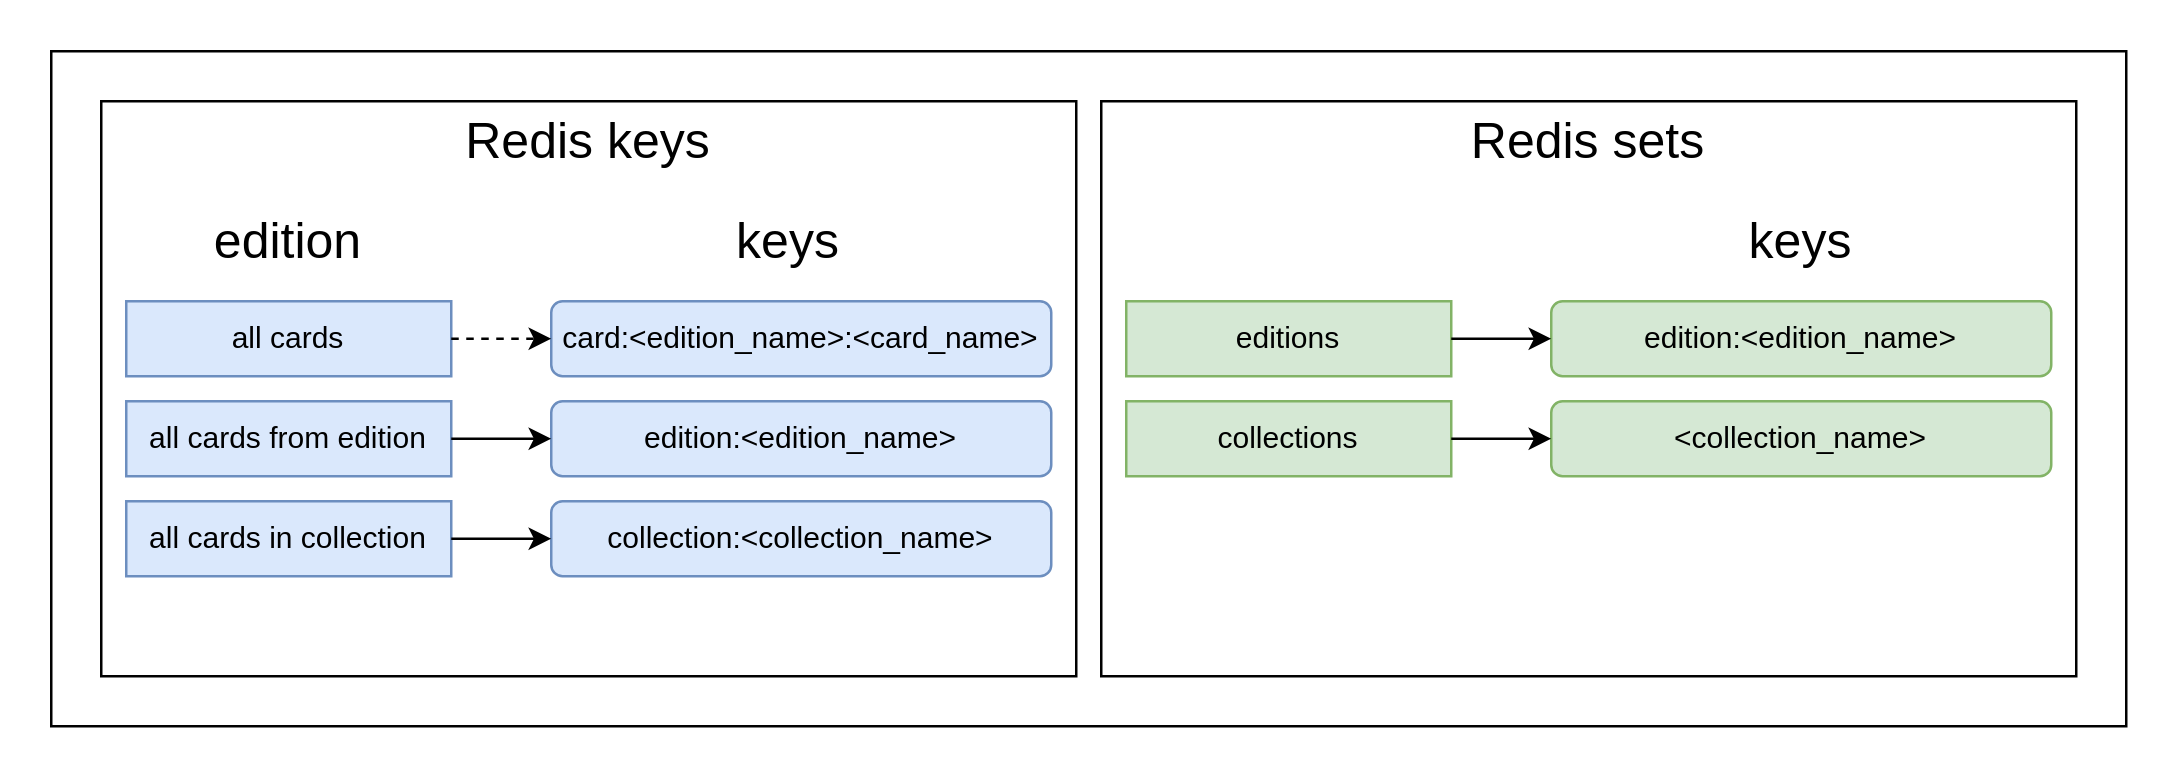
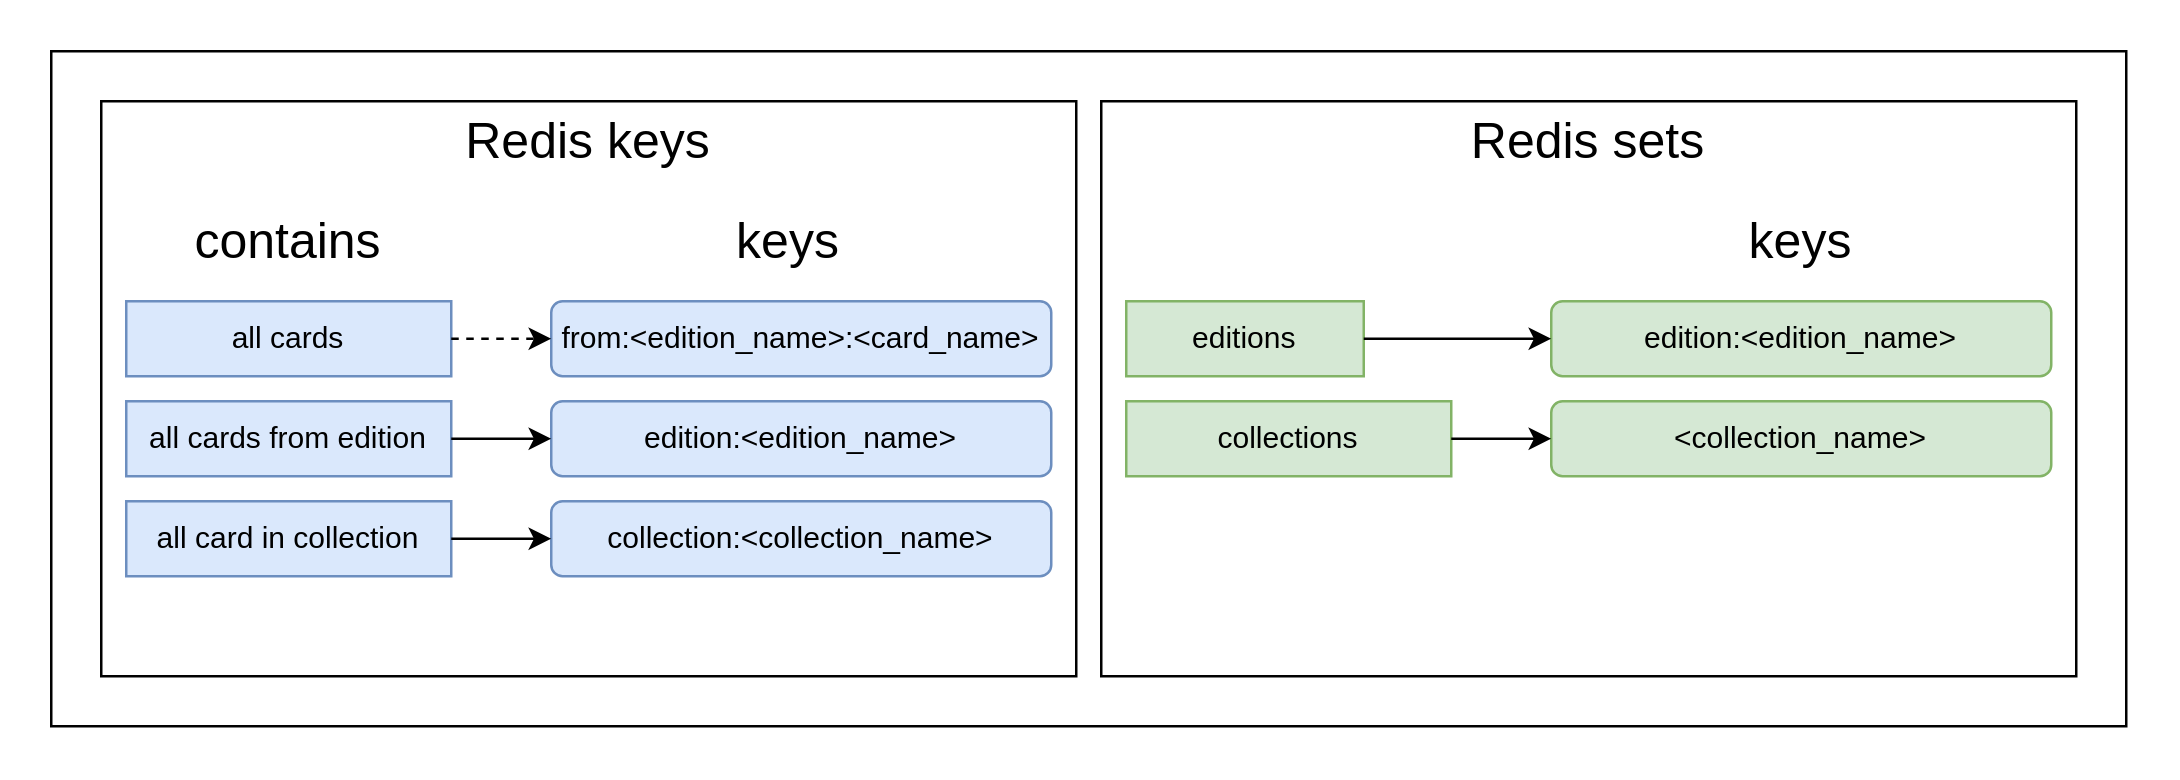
(289, 239) -> (289, 239)
(801, 339) -> (801, 339)
(1289, 339) -> (1245, 339)
(289, 539) -> (289, 539)
